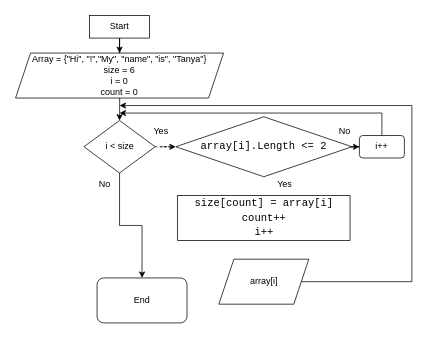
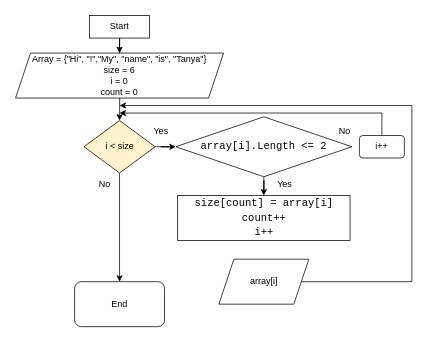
(120, 147) -> (120, 147)
(169, 147) -> (169, 147)
(355, 147) -> none
none -> (264, 189)
(142, 300) -> (120, 304)
